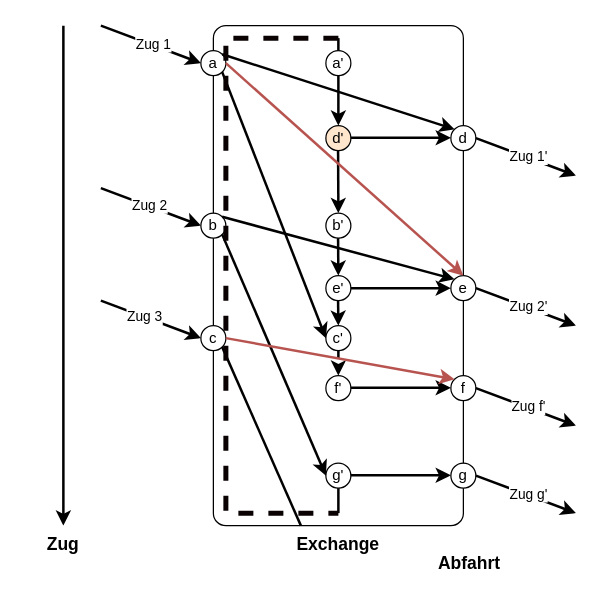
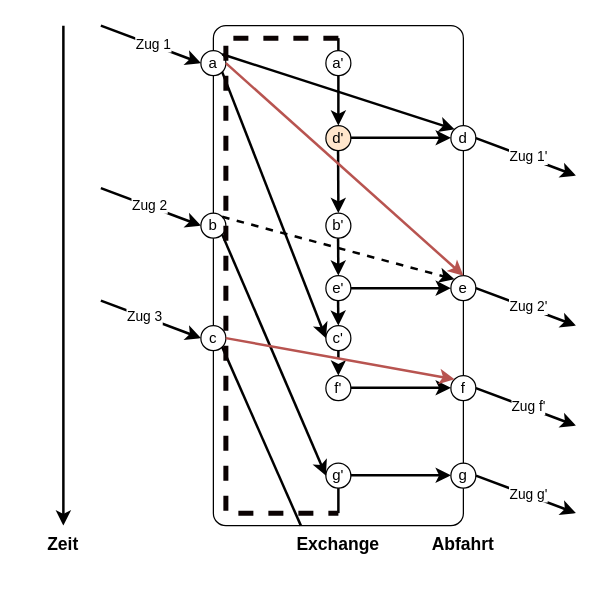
(281, 233) -> (281, 233)
(63, 544) -> (63, 544)
(469, 563) -> (463, 544)
